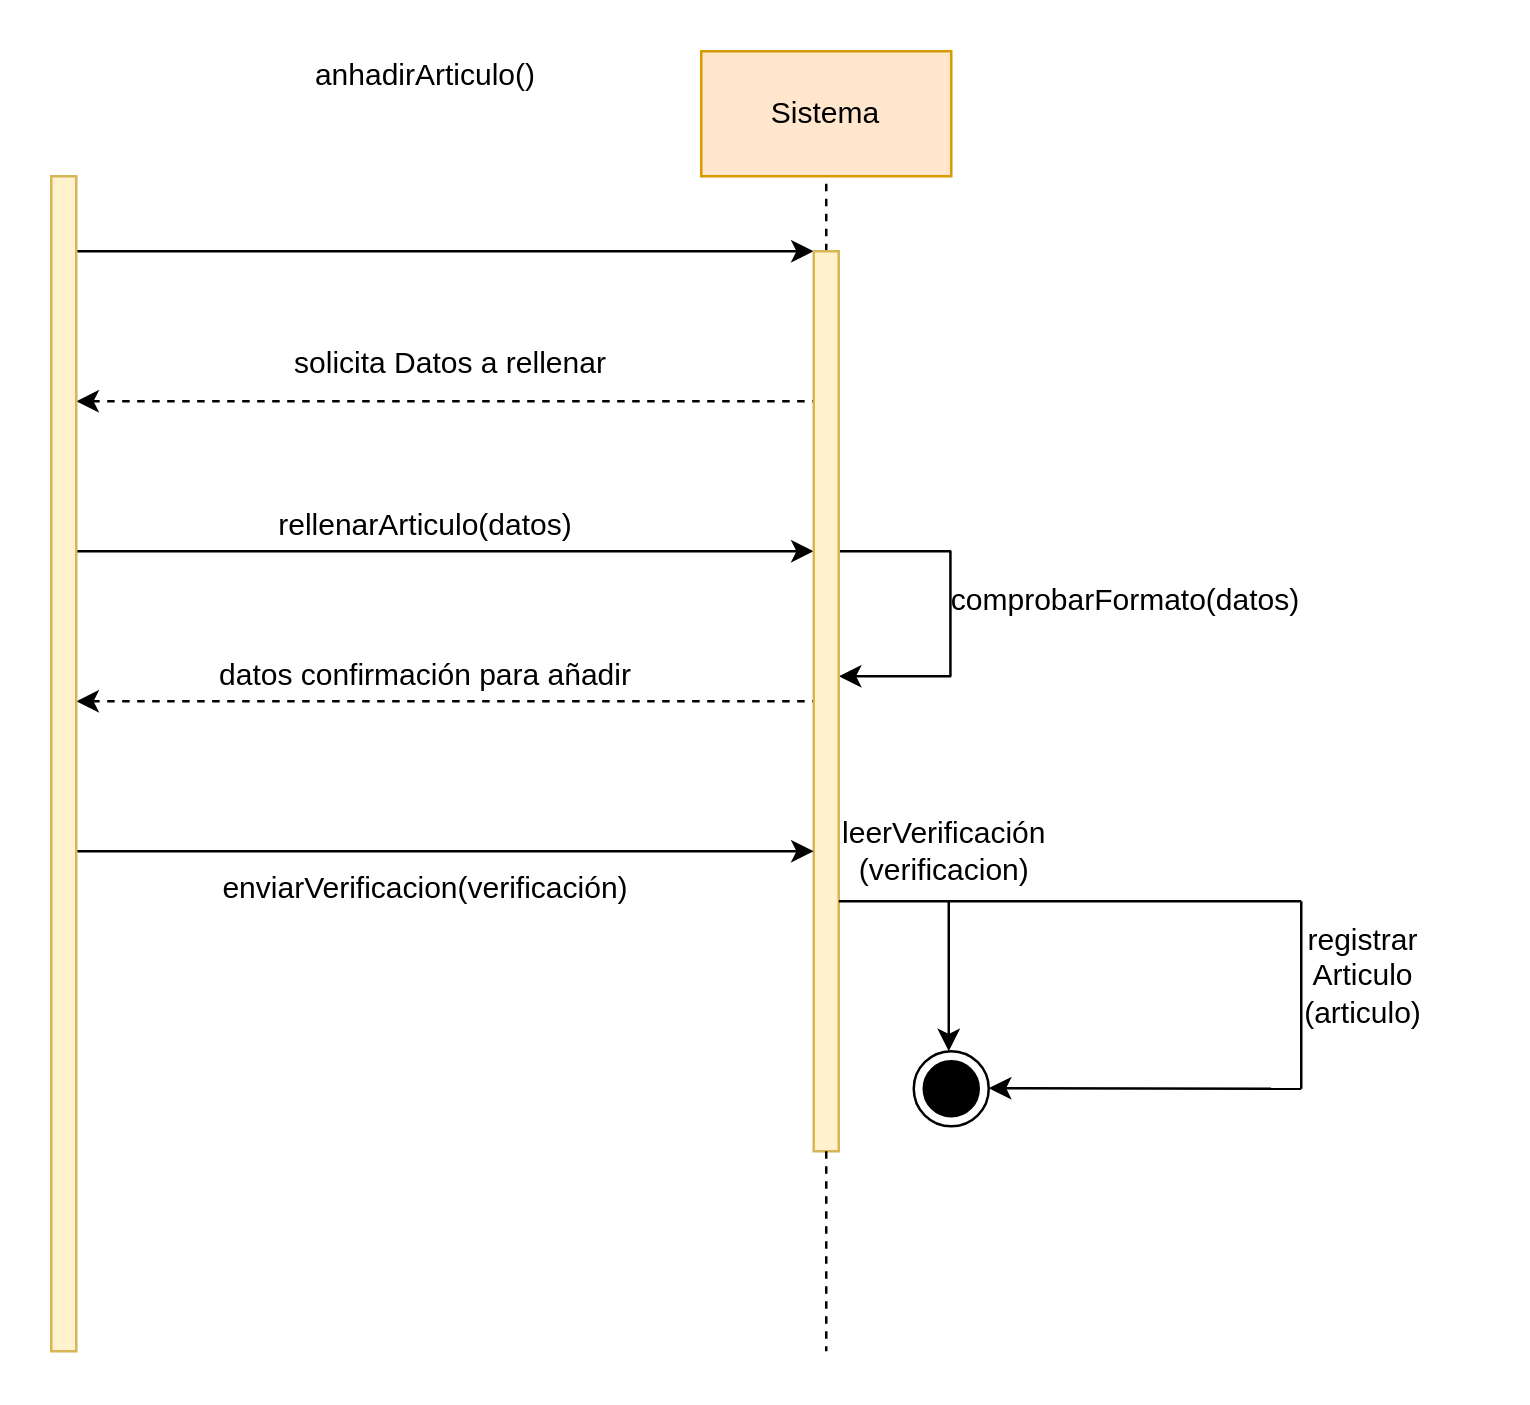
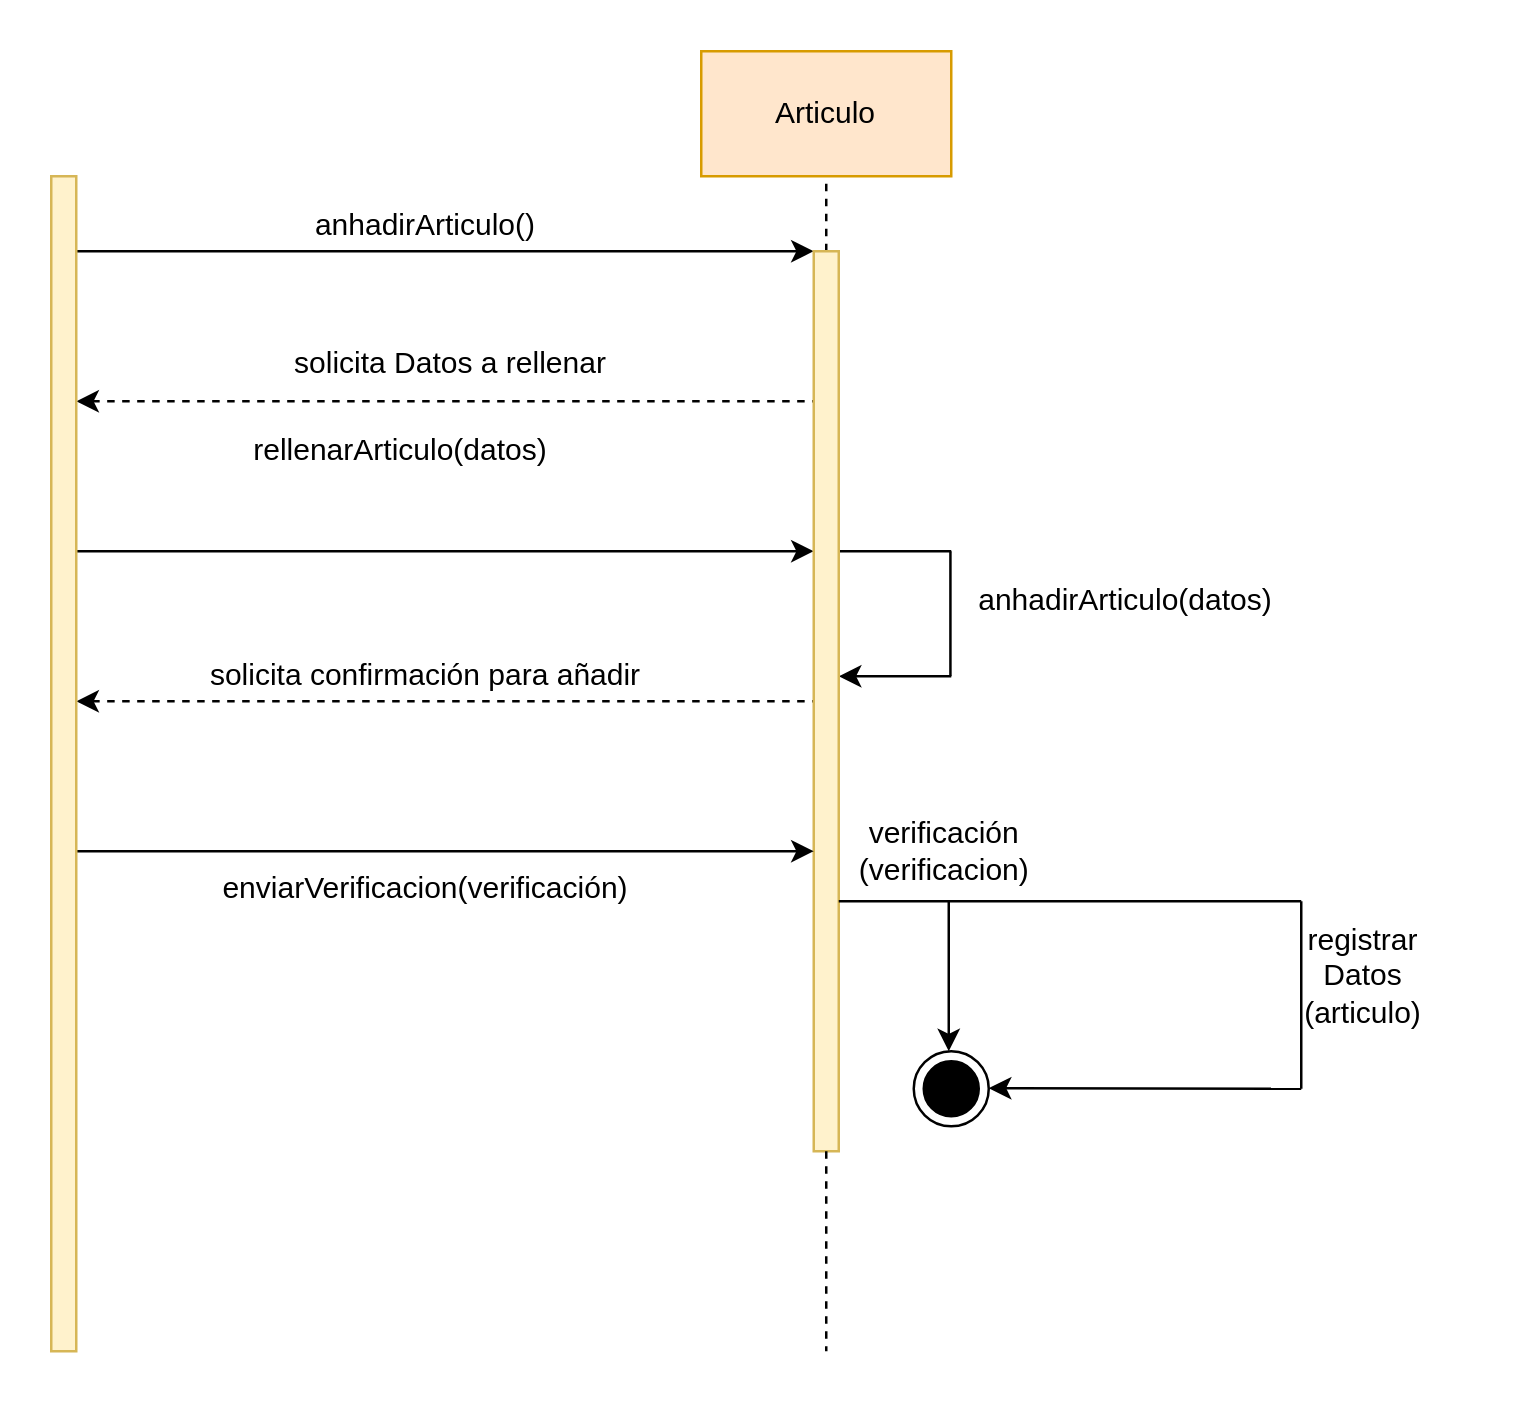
(426, 76) -> (426, 226)
(826, 114) -> (826, 114)
(426, 526) -> (401, 451)
(1126, 601) -> (1126, 601)
(426, 676) -> (426, 676)
(945, 851) -> (945, 851)
(1364, 976) -> (1364, 976)
